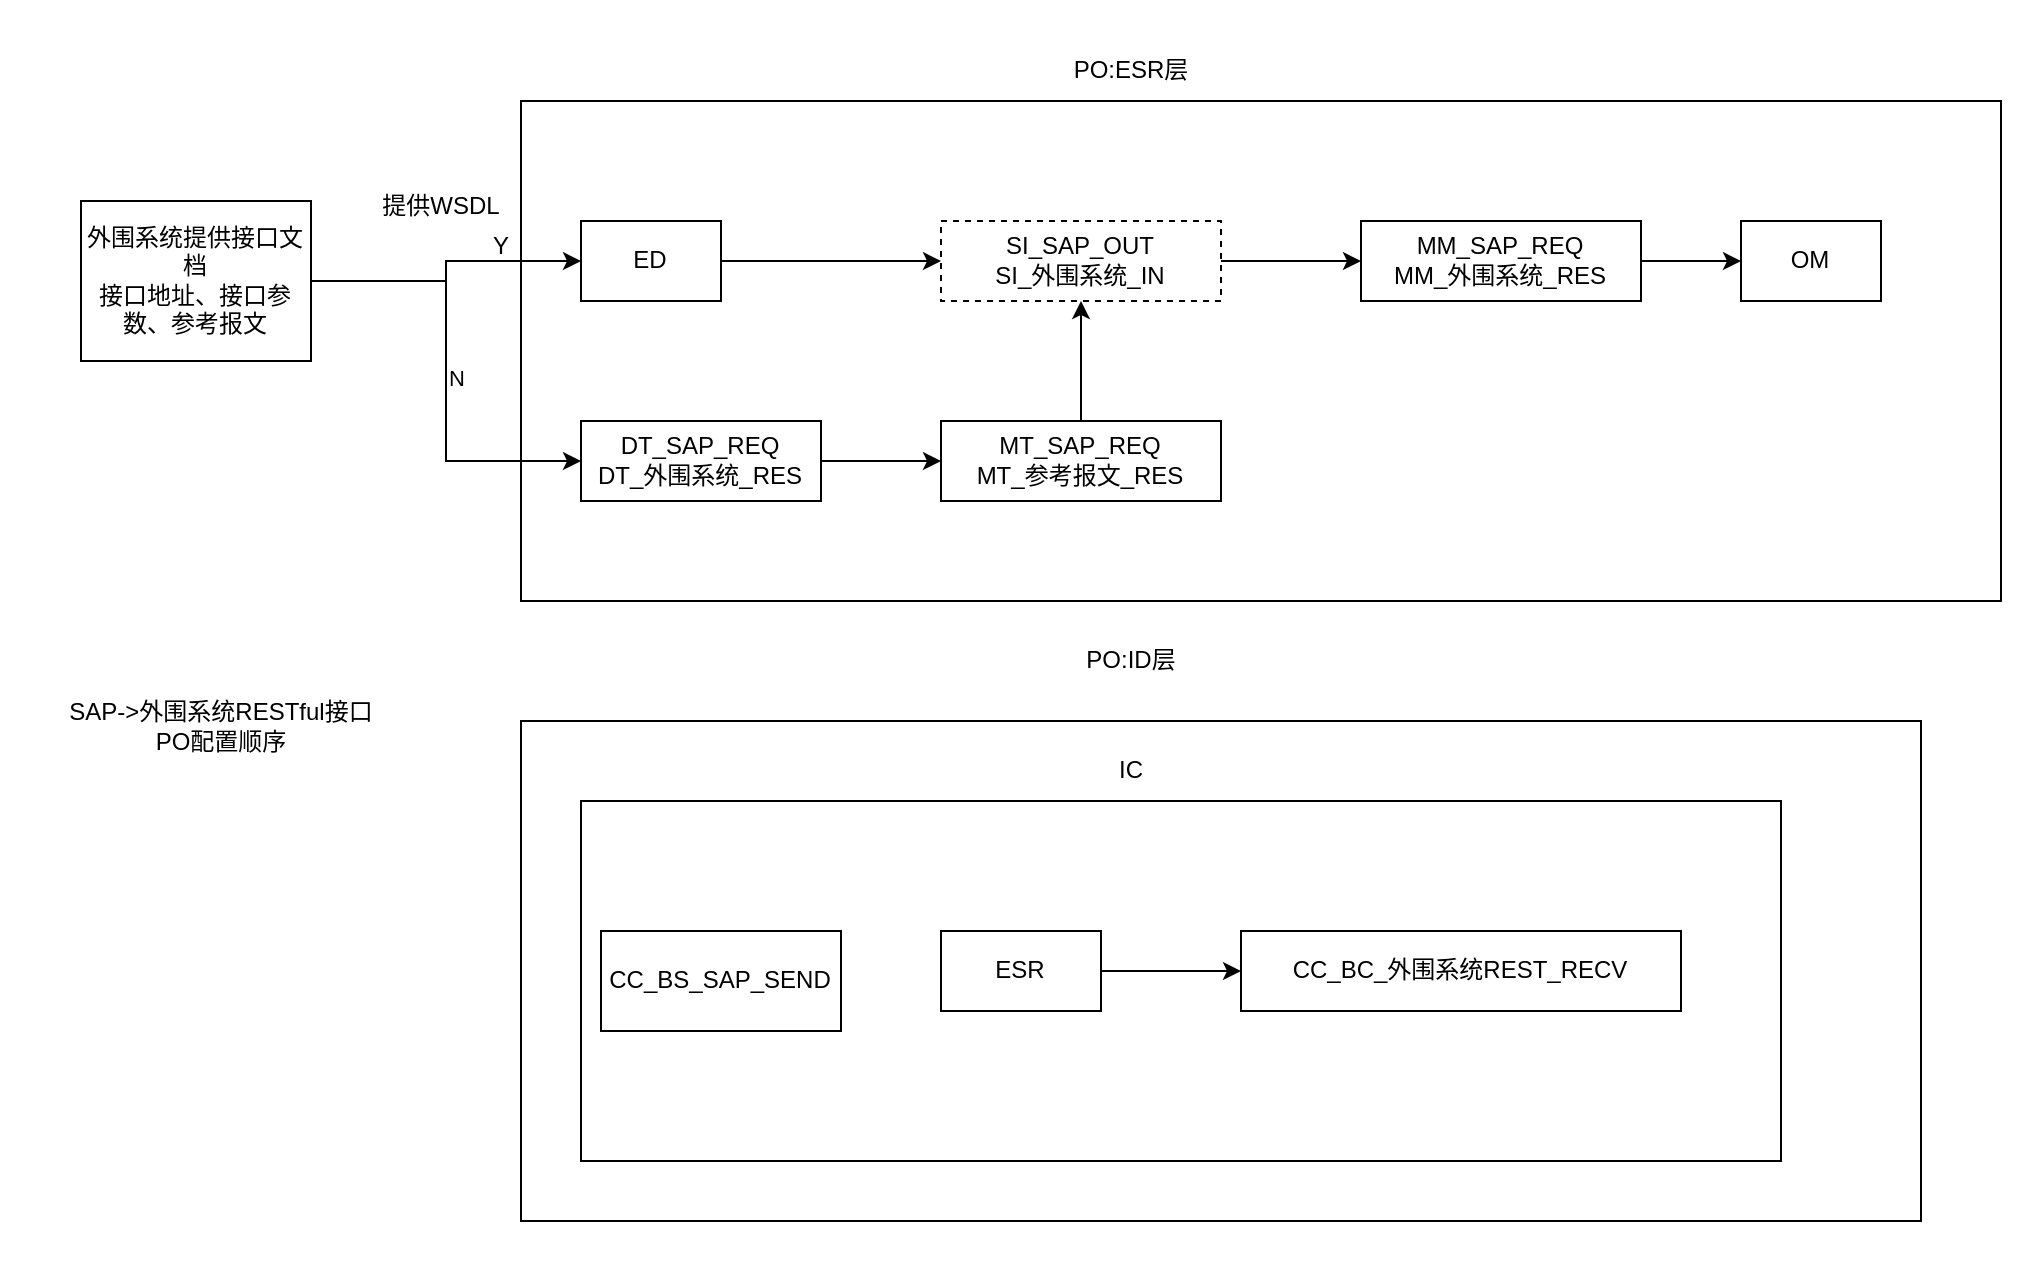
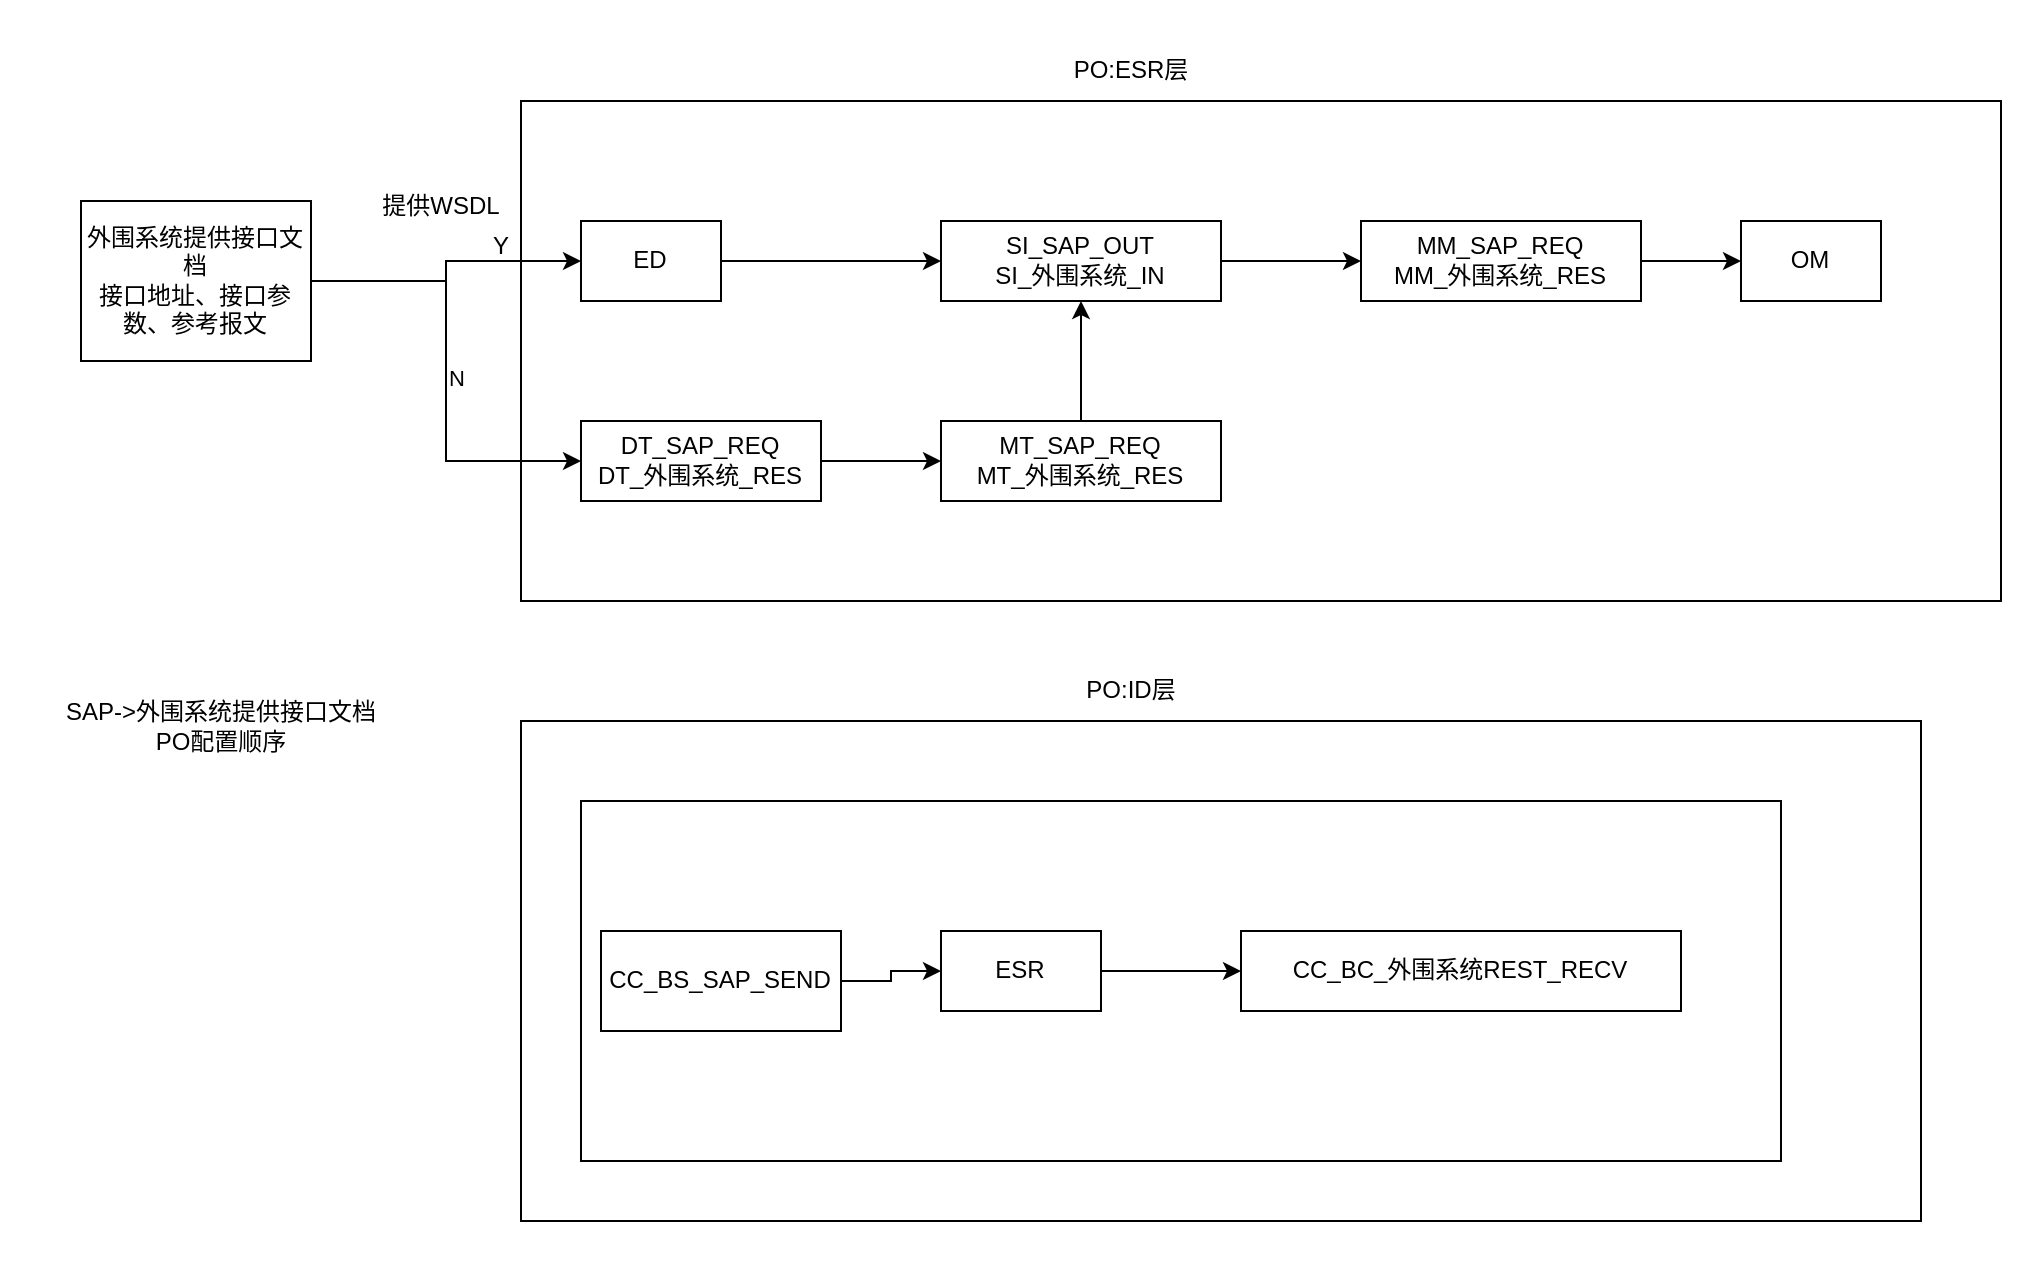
(1081, 261) -> (1081, 261)
(1081, 461) -> (1081, 461)
(1131, 661) -> (1131, 691)
(222, 727) -> (222, 727)
(1131, 771) -> none
none -> (889, 981)
